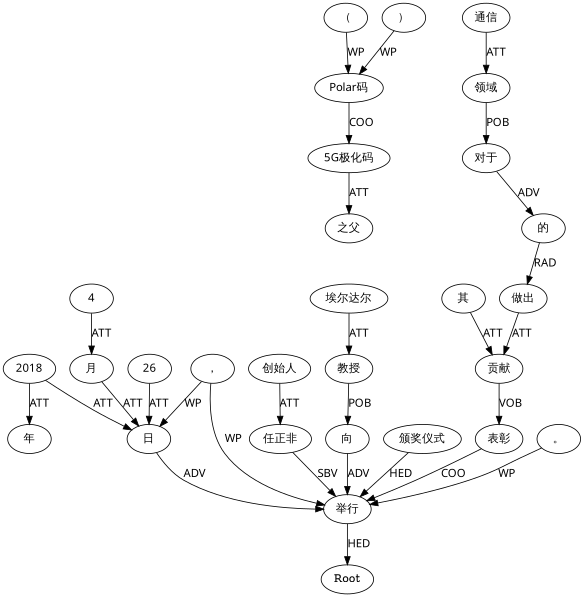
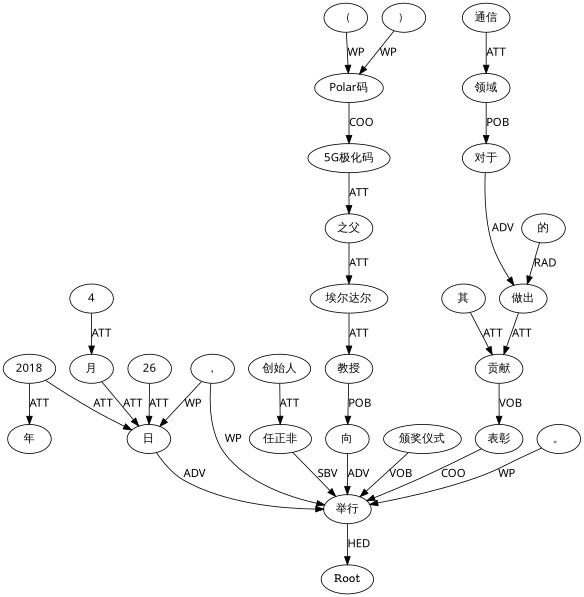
(512, 190) -> (488, 228)
none -> (349, 259)
(401, 474) -> (401, 474)
